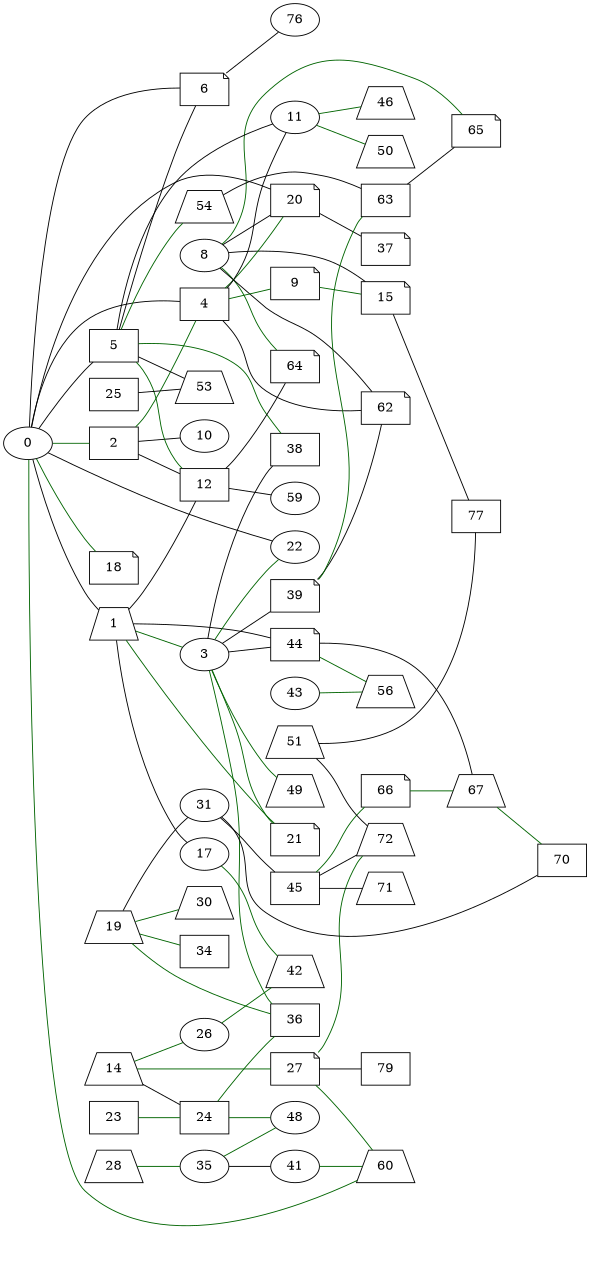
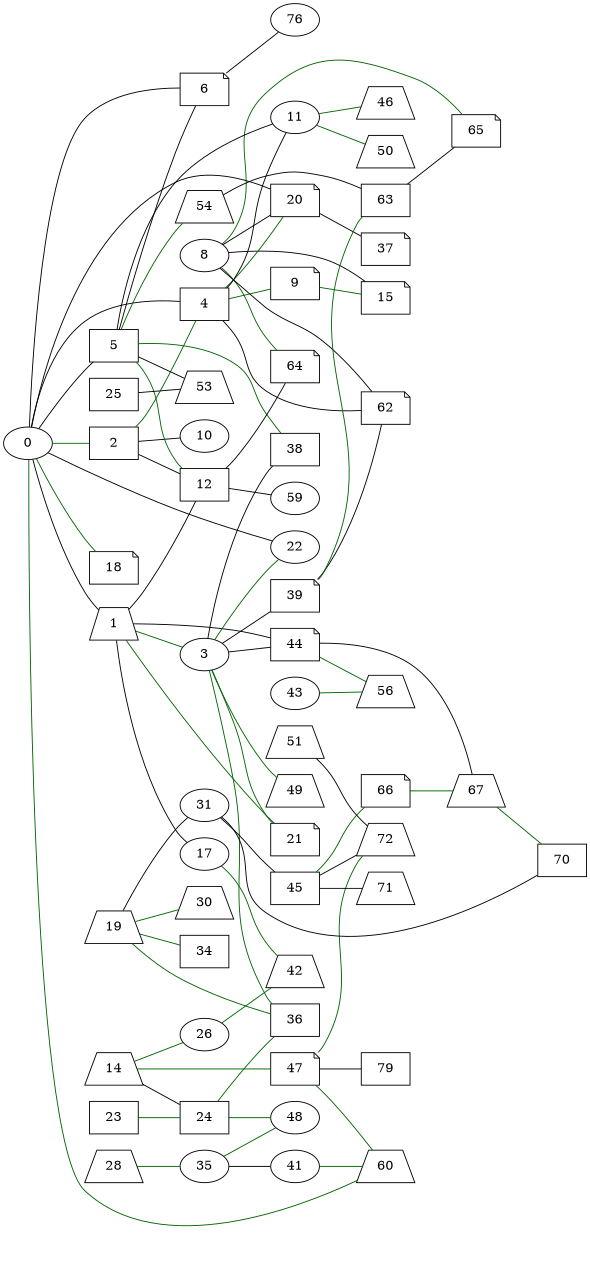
(476, 516) -> none
(295, 1069) -> (295, 1069)
